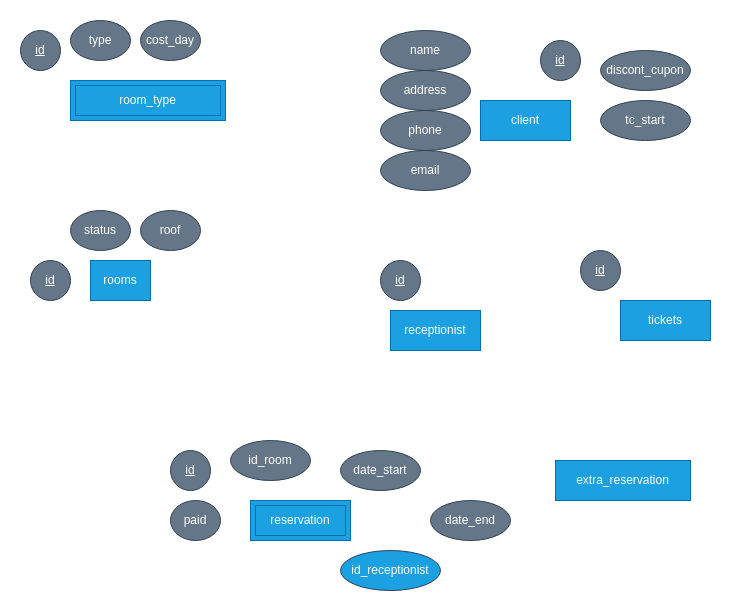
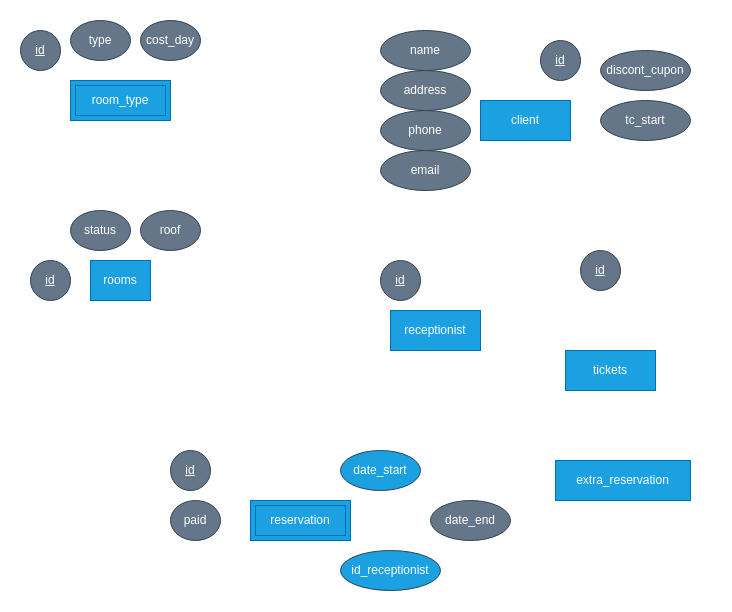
(148, 101) -> (121, 101)
(666, 321) -> (611, 371)
(271, 461) -> none
(381, 471) -> (381, 471)
